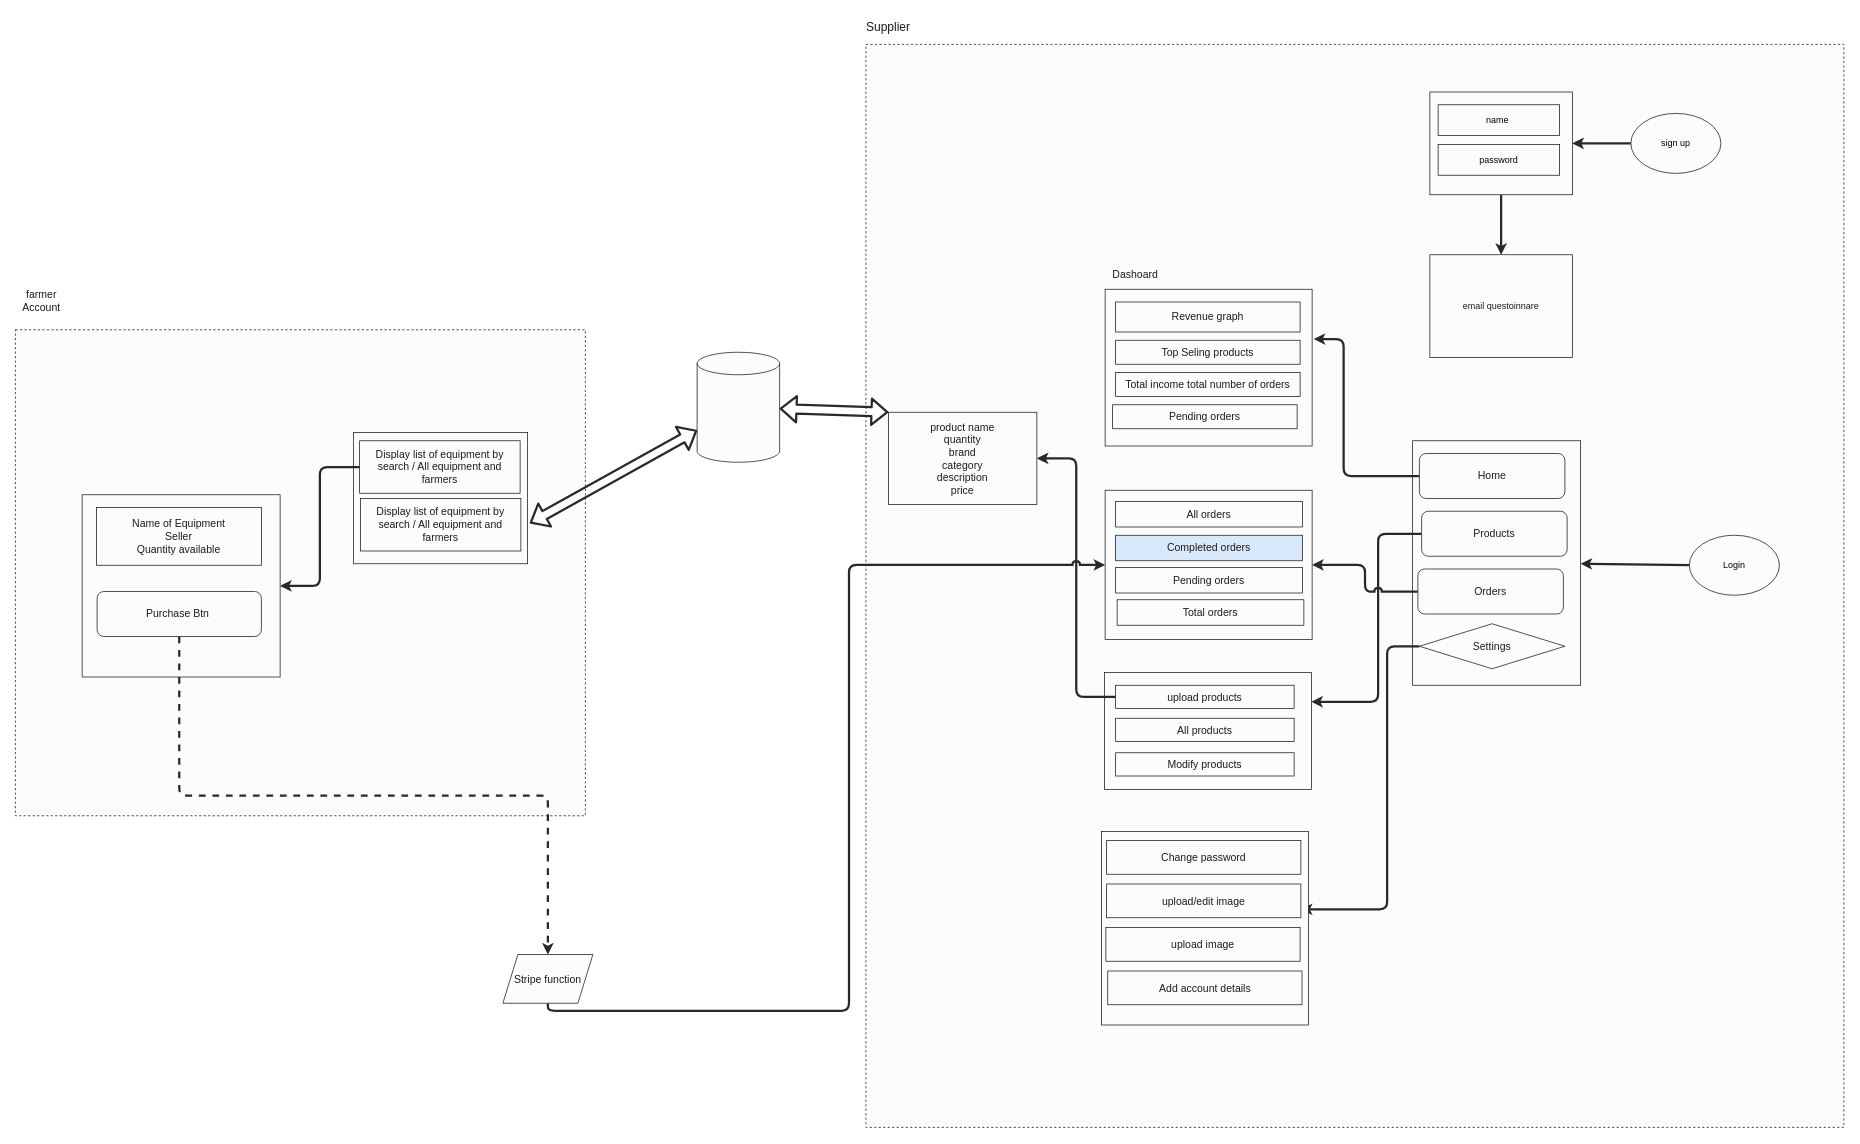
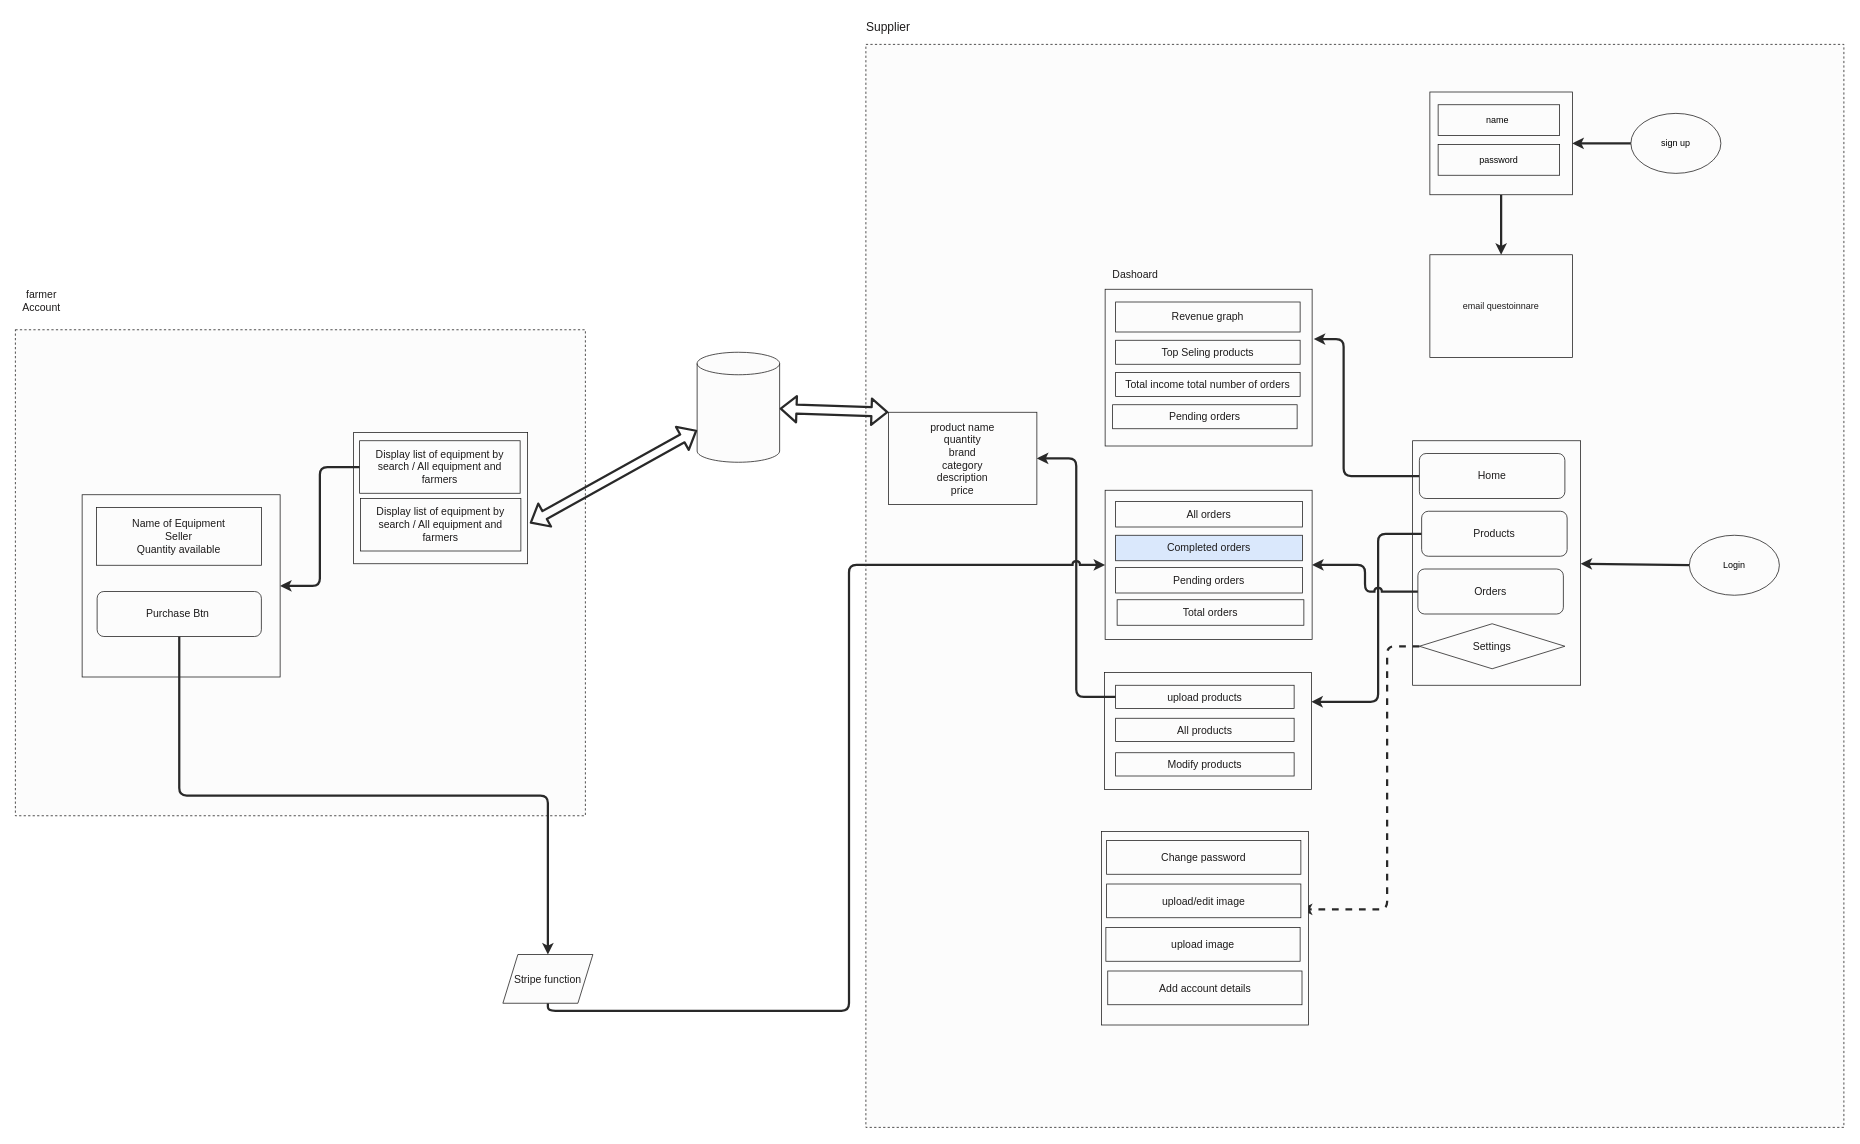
(362, 795) -> (362, 795)
(1387, 803) -> (1387, 803)
